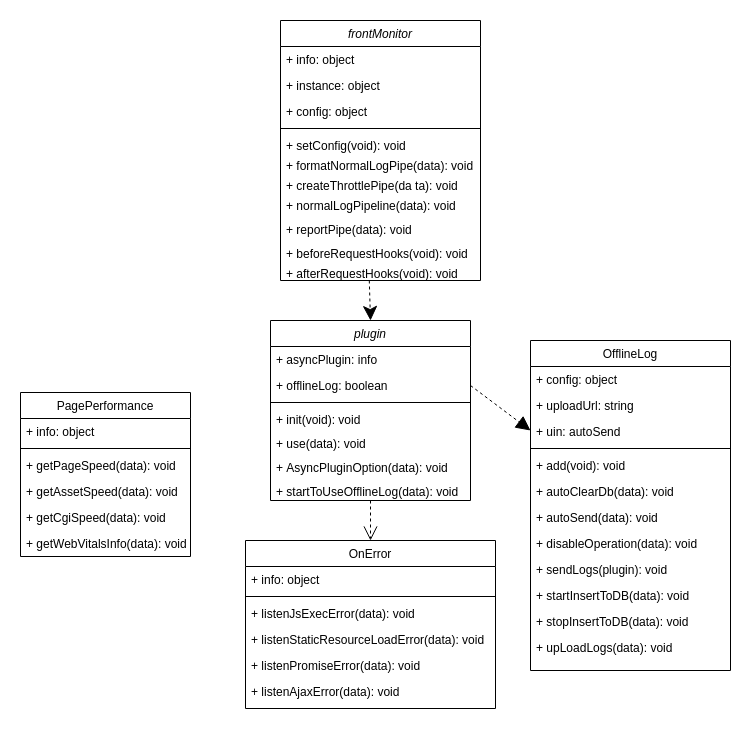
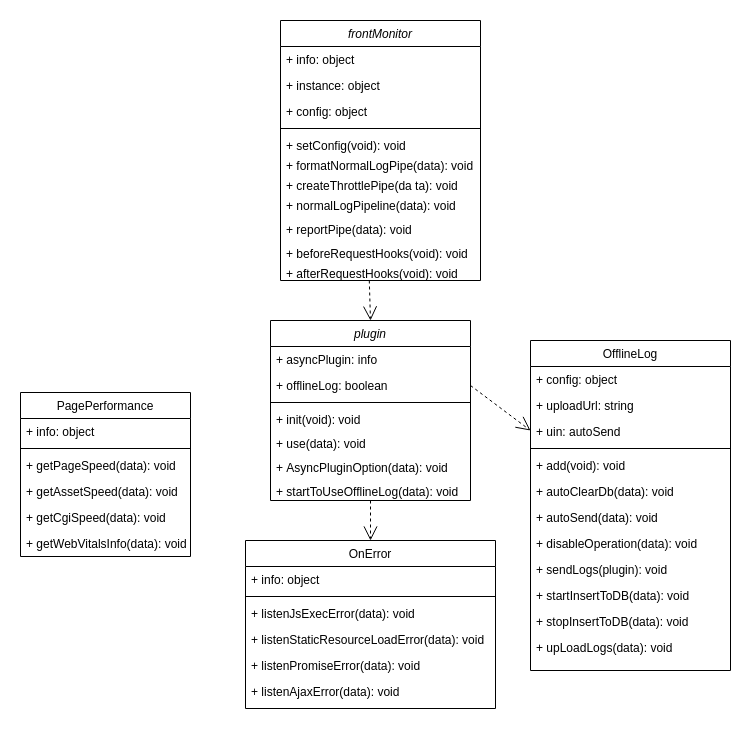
(370, 308) -> (370, 312)
(518, 421) -> (522, 424)
